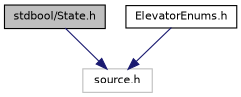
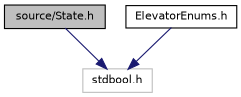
(55, 17) -> (55, 17)
(118, 81) -> (118, 81)
